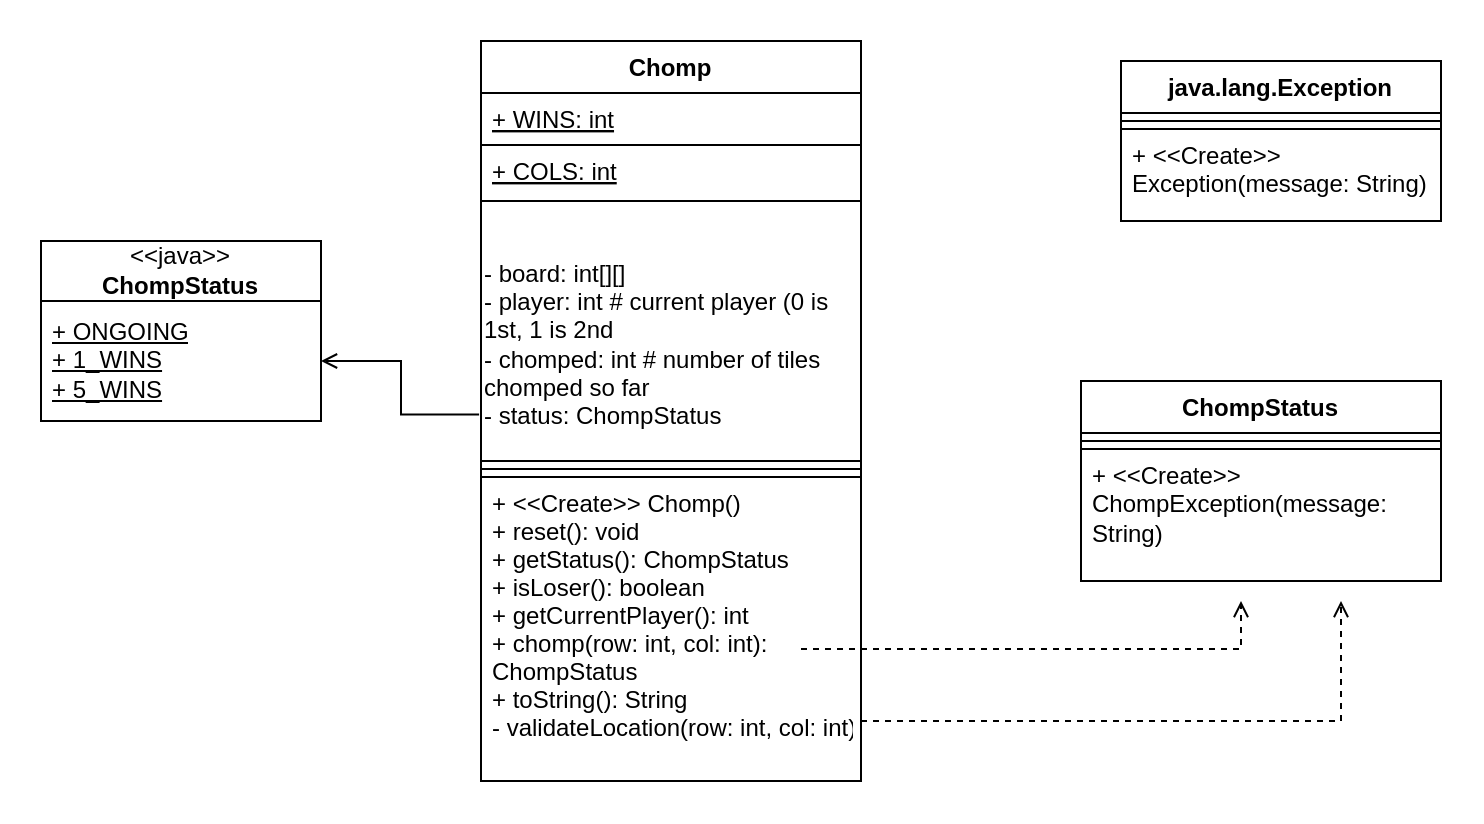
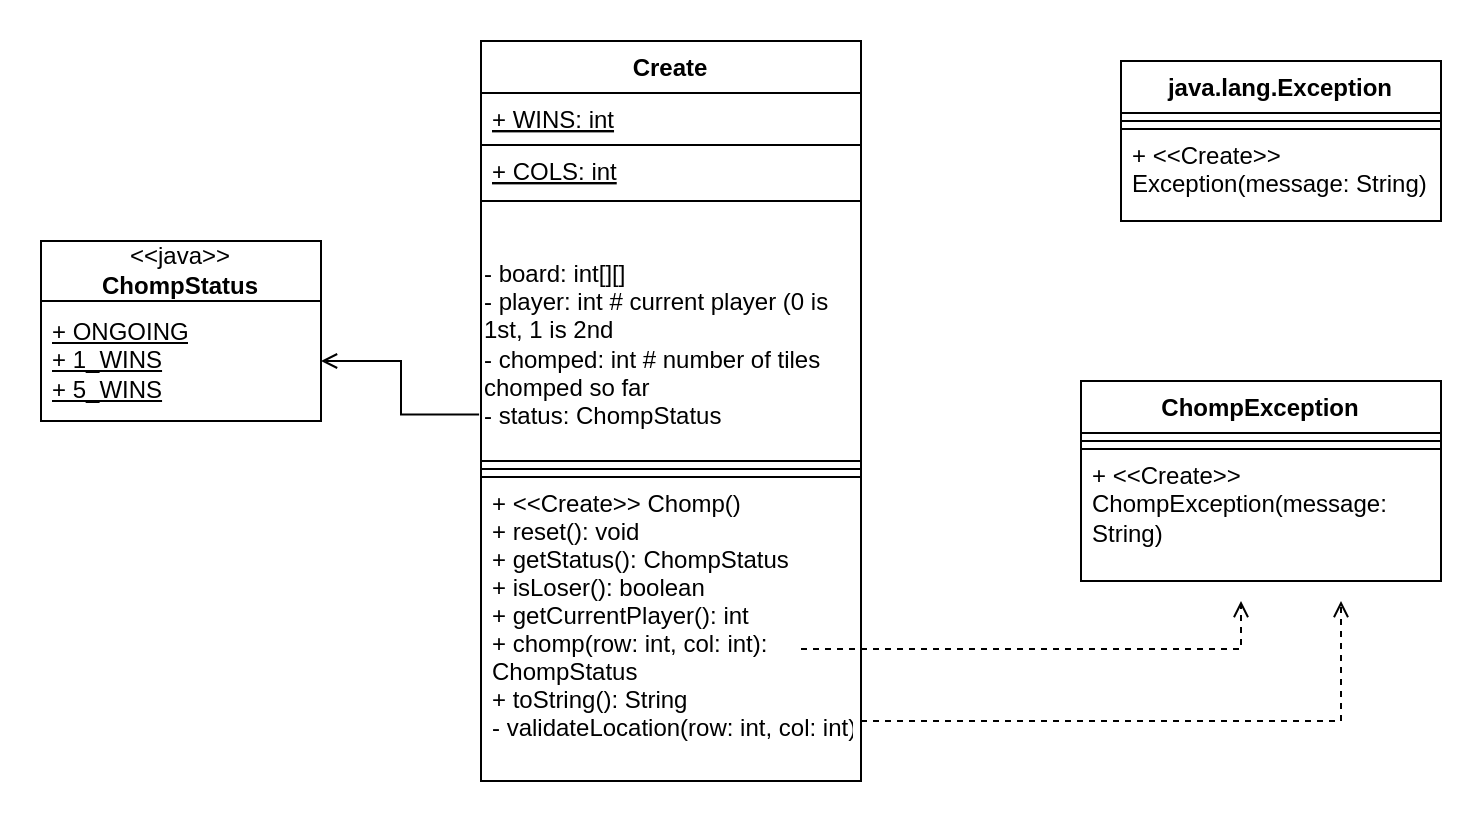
(670, 68) -> (670, 68)
(1261, 409) -> (1261, 409)
